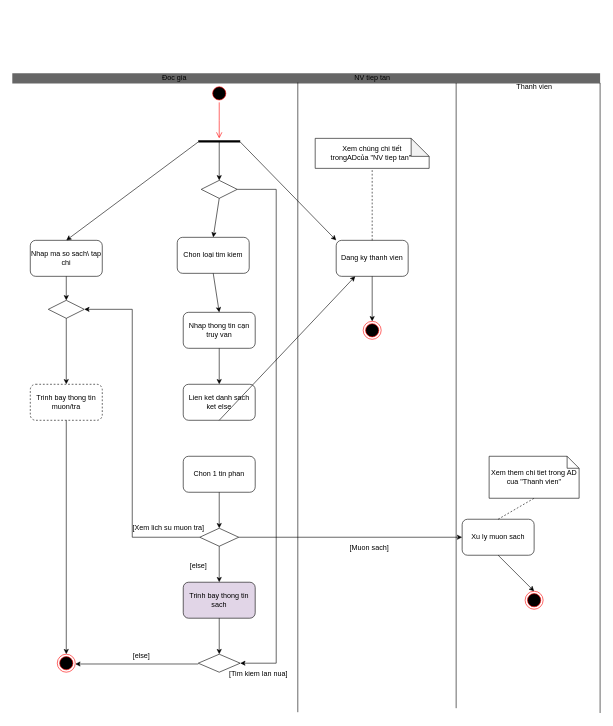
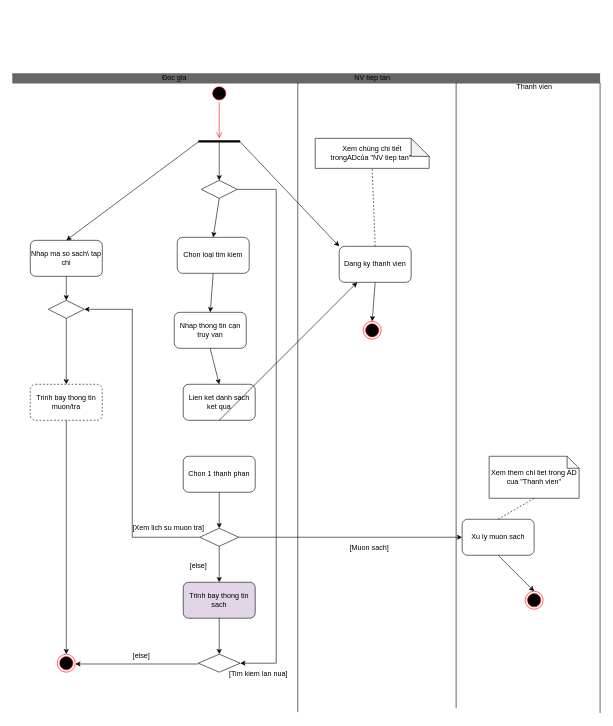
(372, 258) -> (375, 264)
(219, 330) -> (210, 330)
(219, 402) -> (219, 402)
(219, 474) -> (219, 474)
